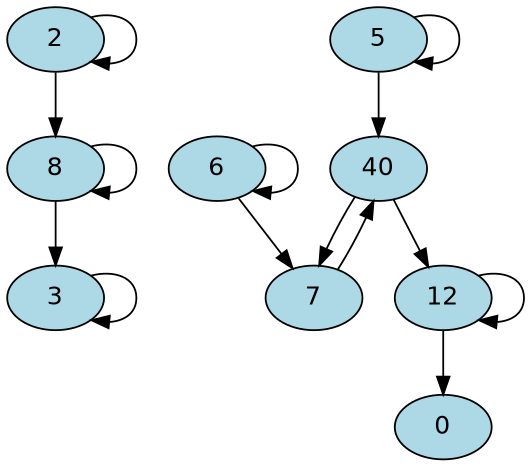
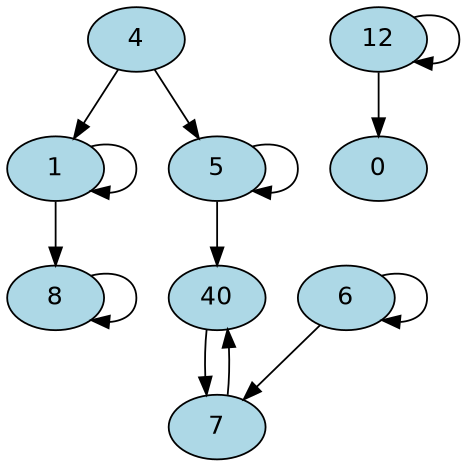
(56, 39) -> (56, 169)
none -> (136, 39)
(407, 225) -> none
(56, 298) -> none
